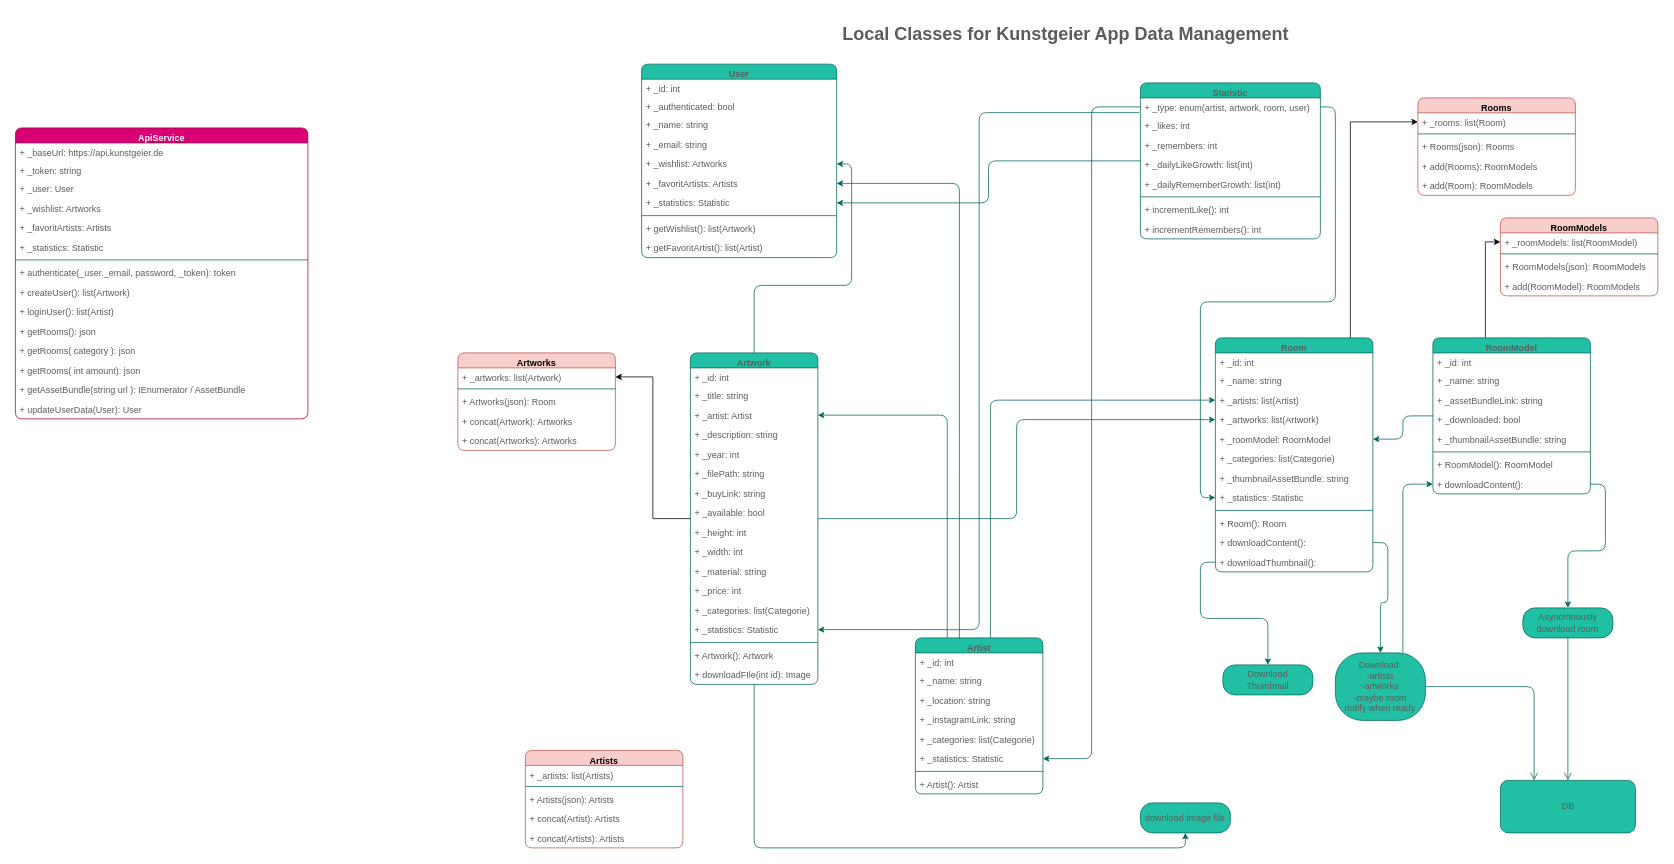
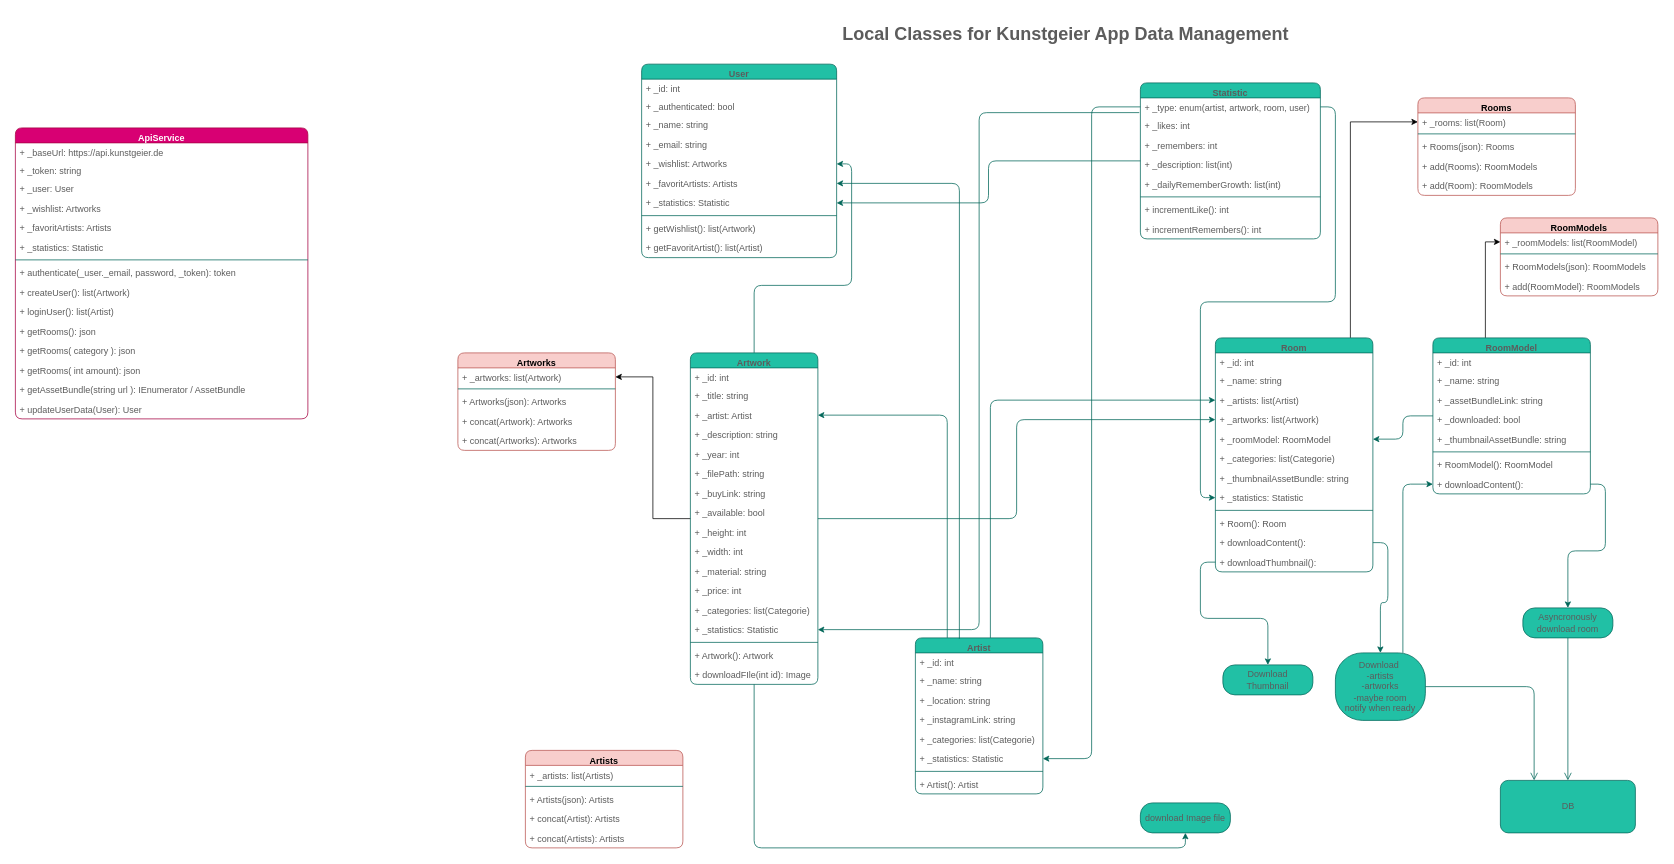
(1207, 165) -> (1198, 165)
(514, 402) -> (524, 402)
